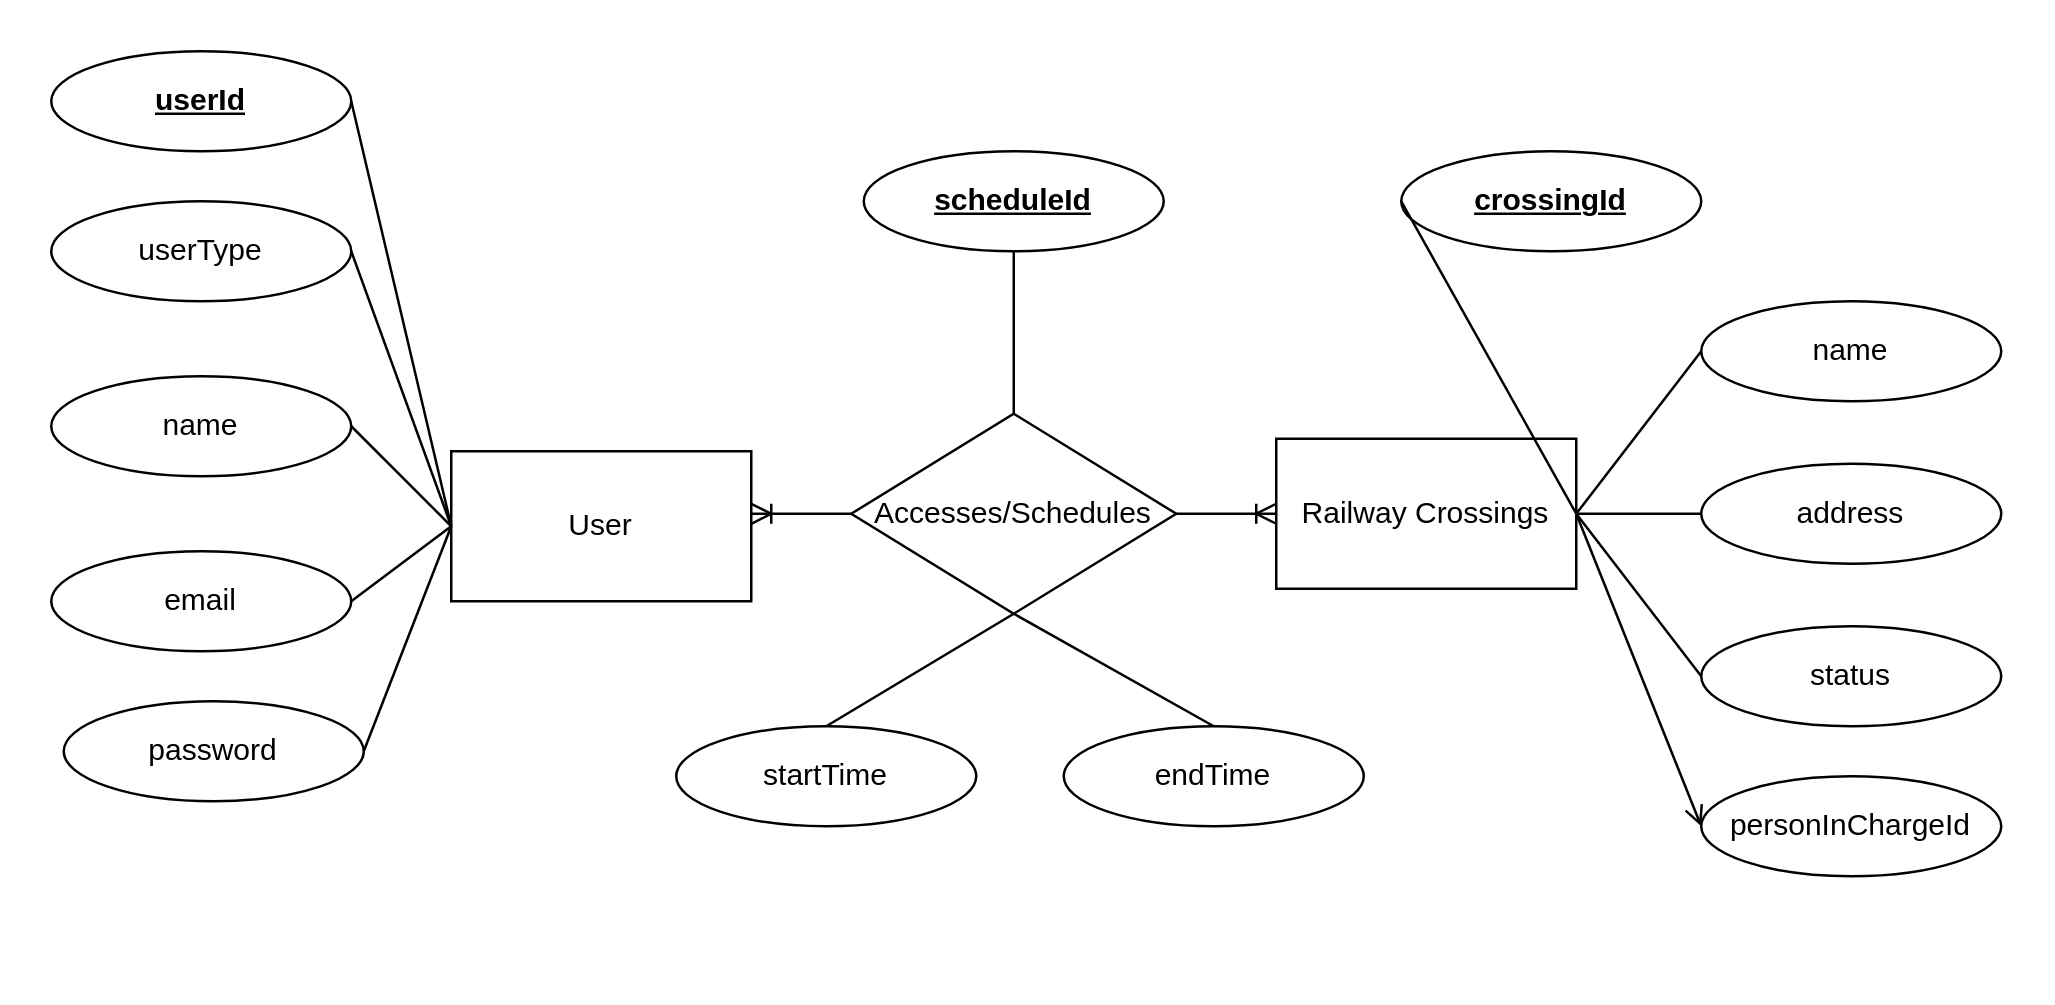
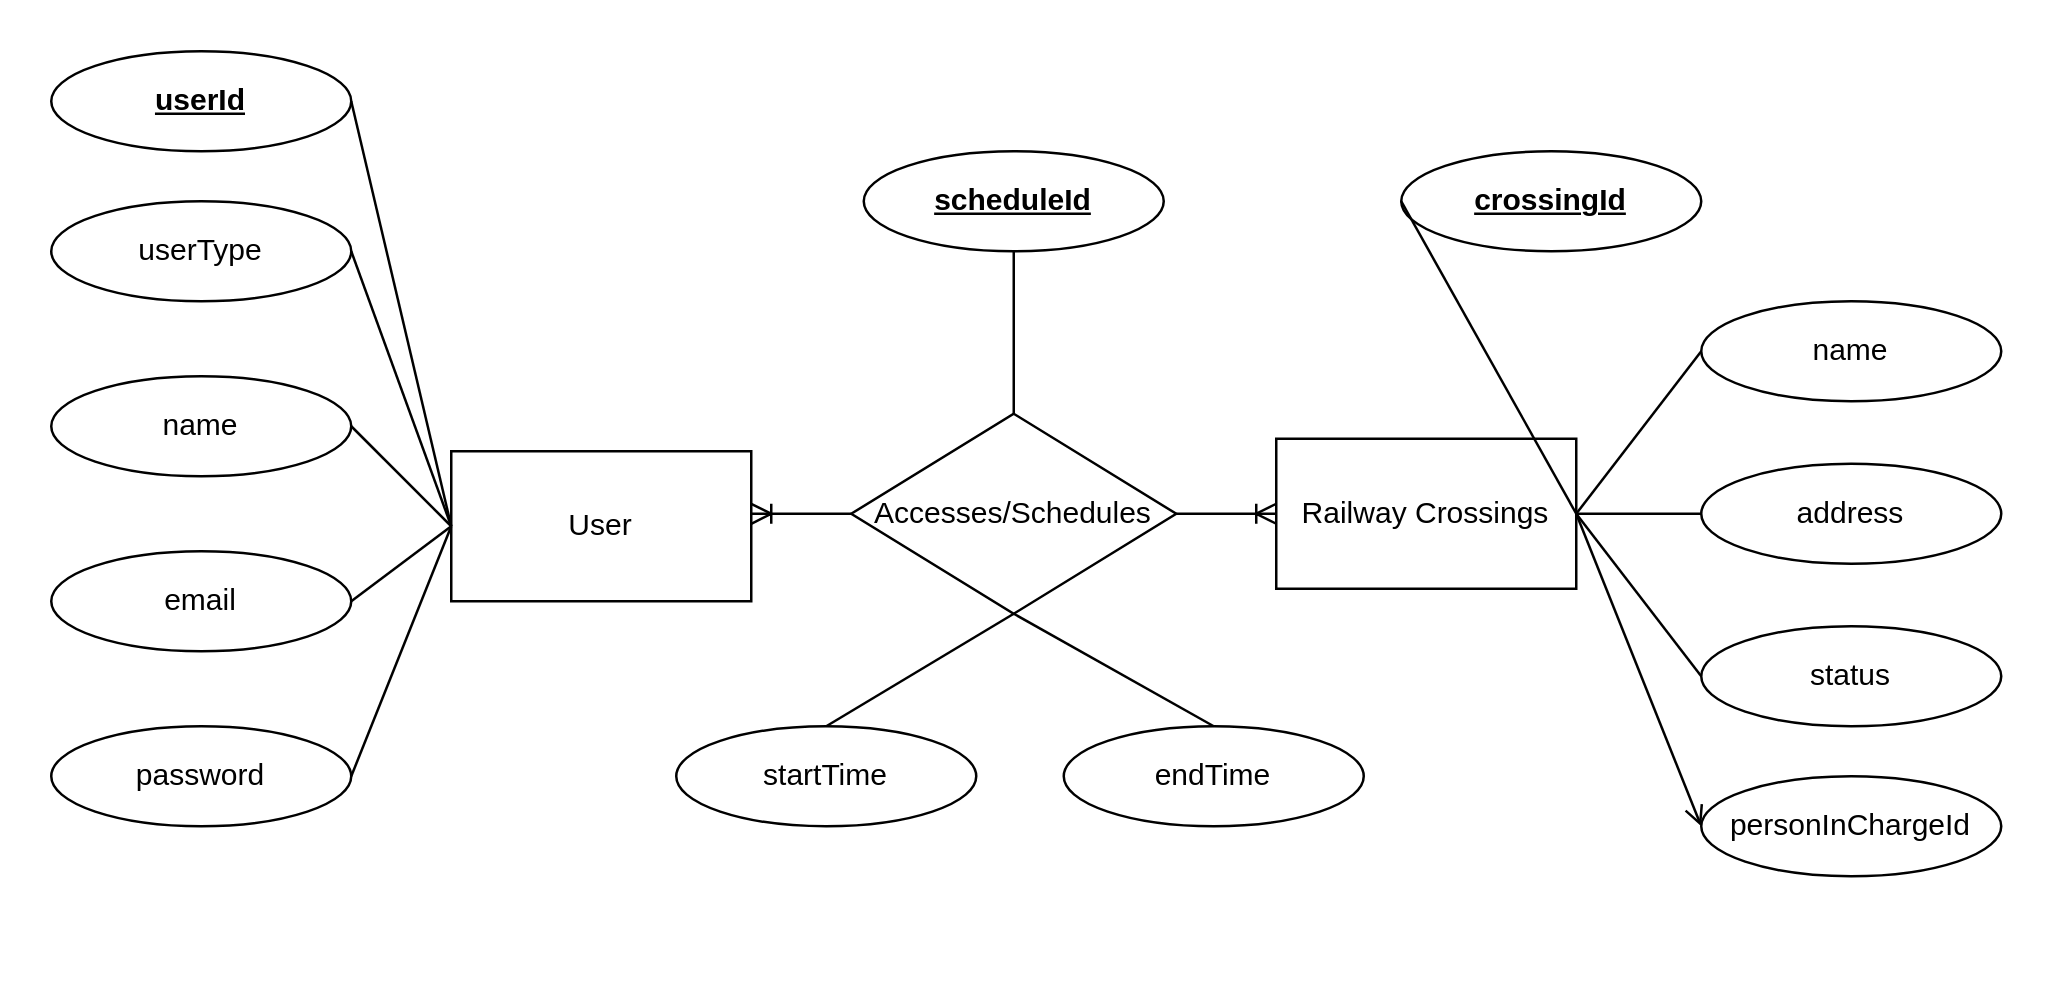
(214, 751) -> (201, 776)
